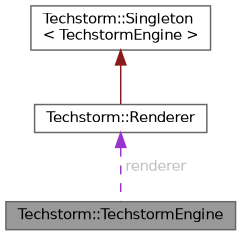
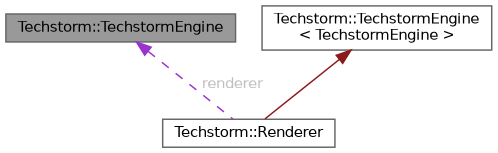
(121, 28) -> (377, 28)
(121, 174) -> (190, 85)
